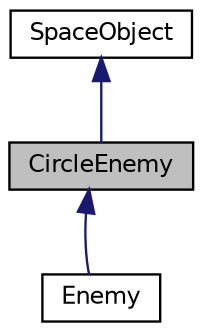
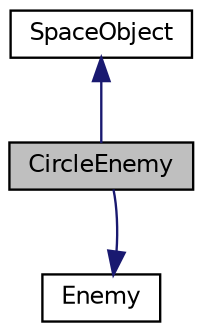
(86, 244) -> (117, 220)
